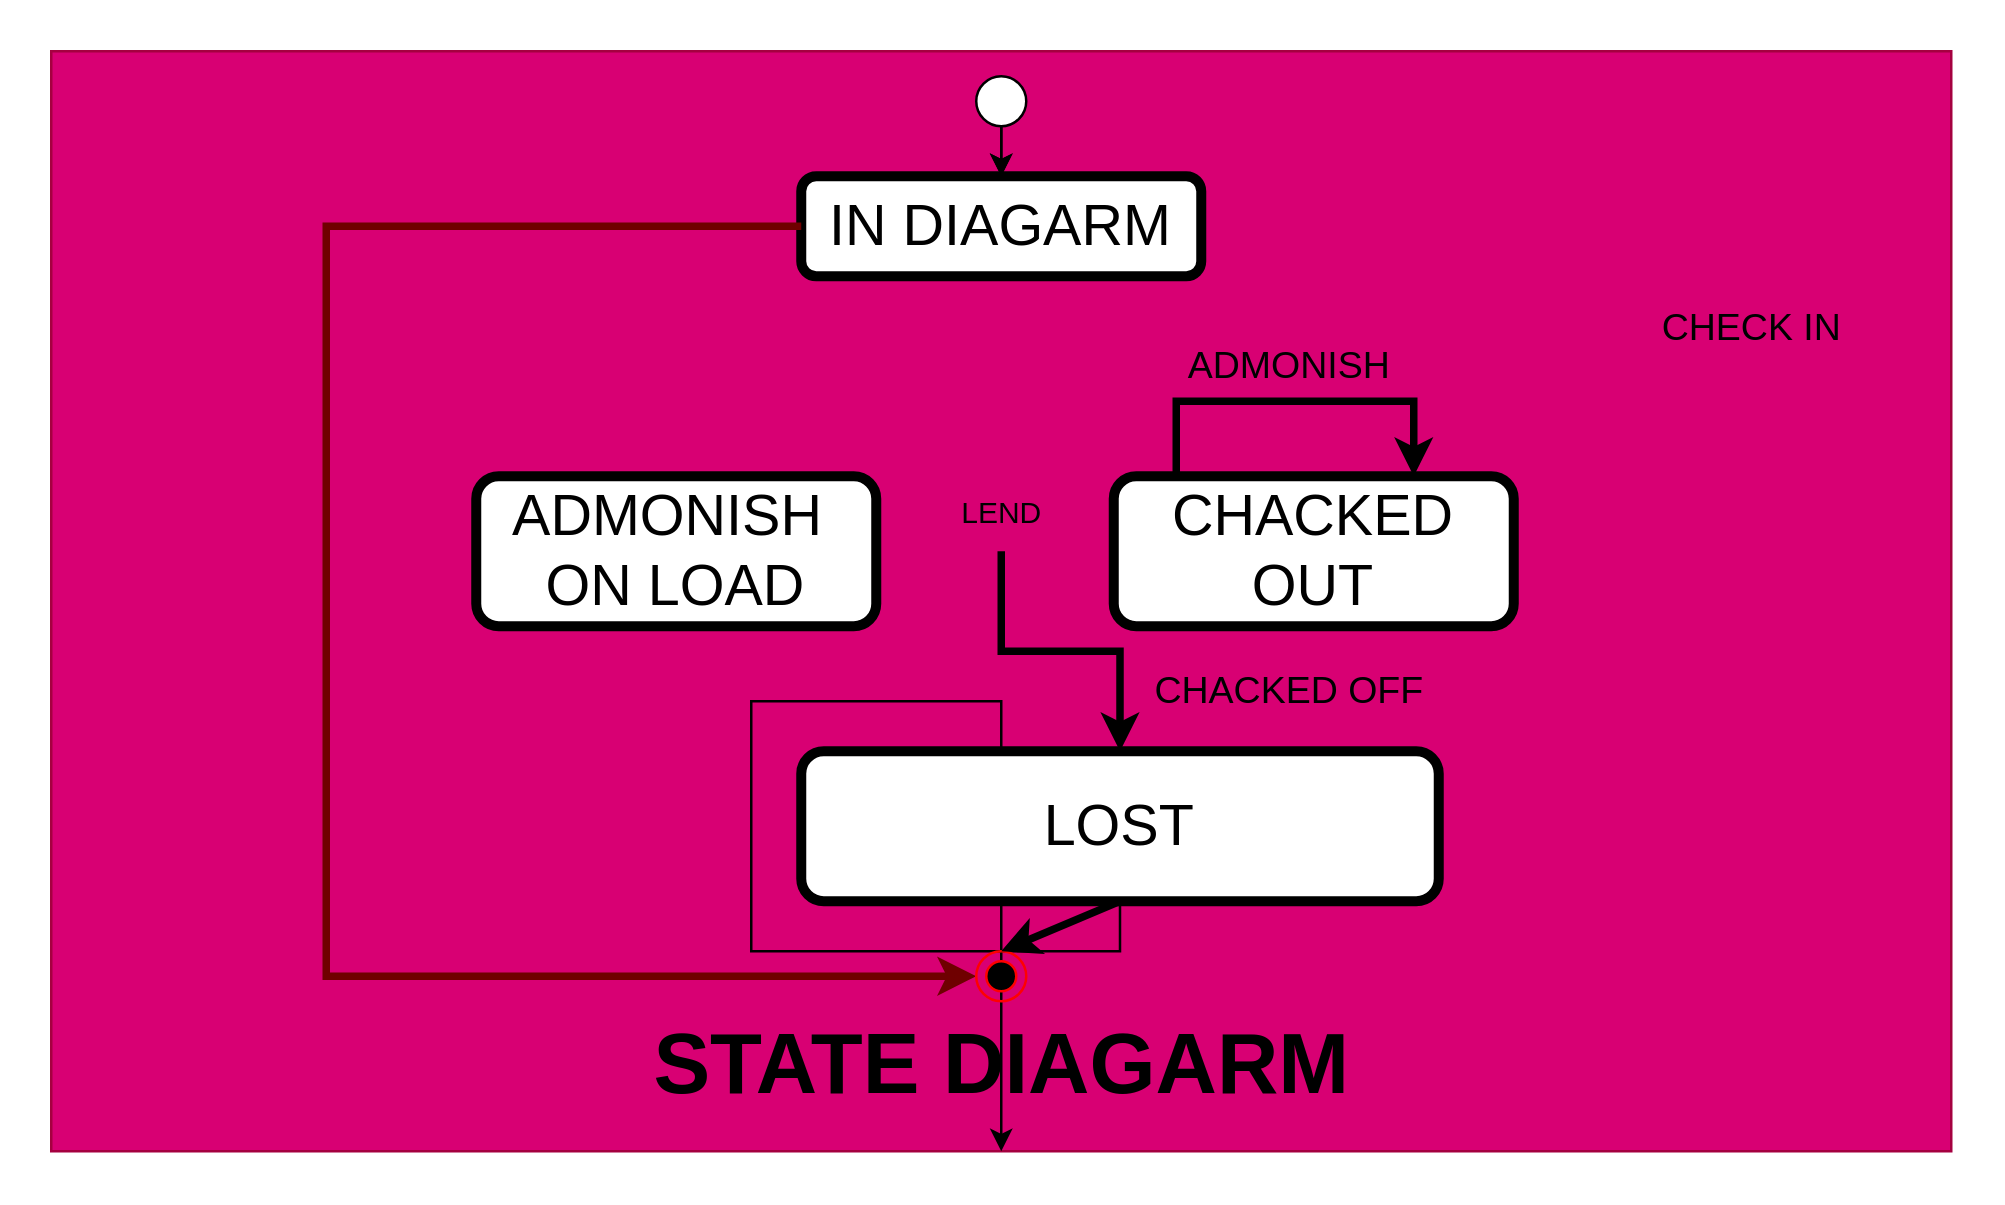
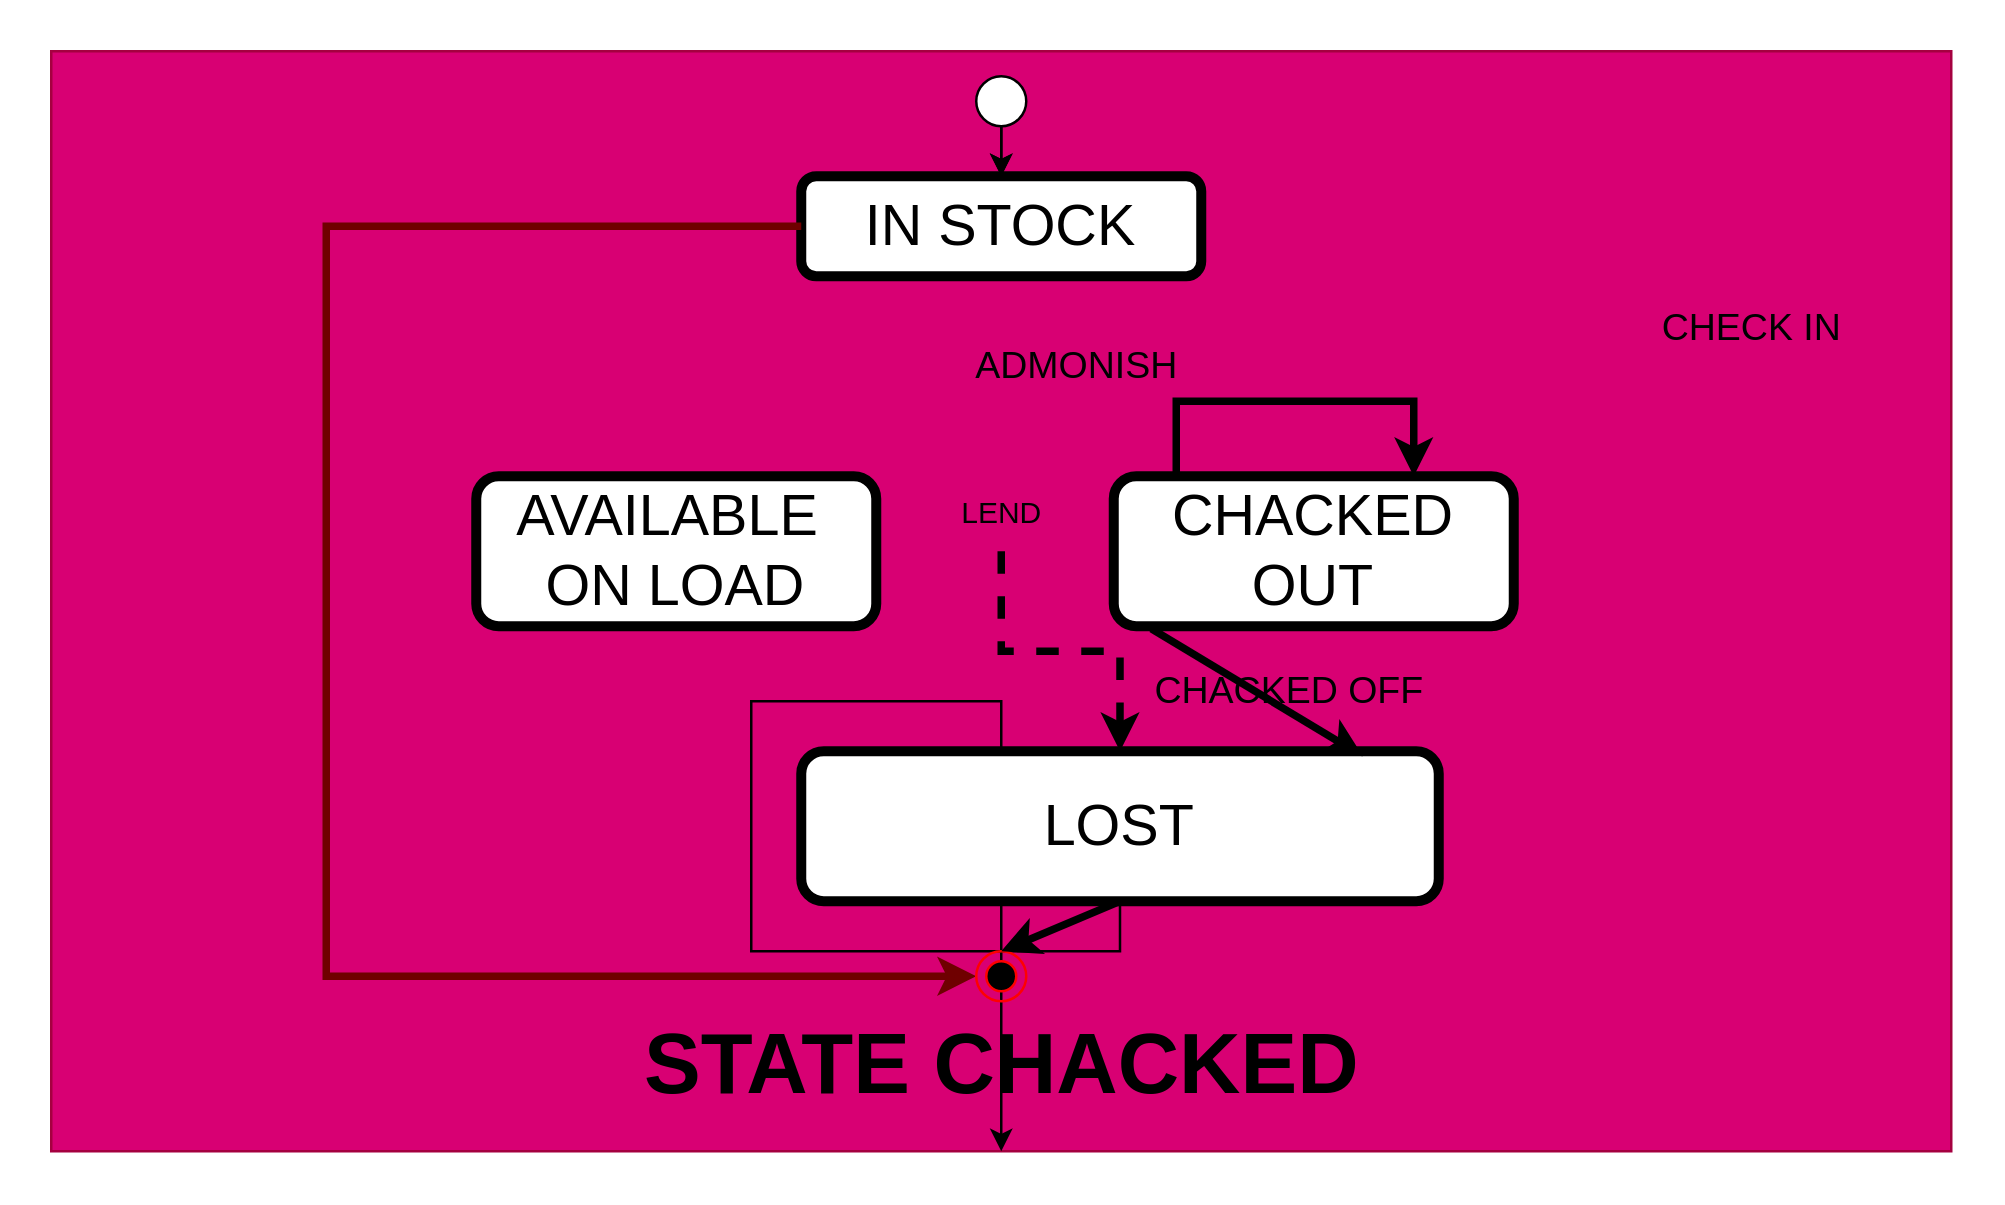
(1001, 226) -> (1001, 226)
(1289, 364) -> (1076, 364)
(676, 551) -> (676, 551)
(1001, 584) -> (1001, 584)
none -> (1246, 686)
(1003, 1064) -> (1003, 1064)
